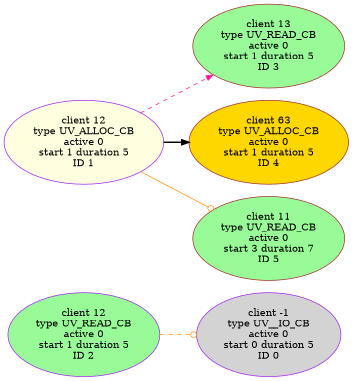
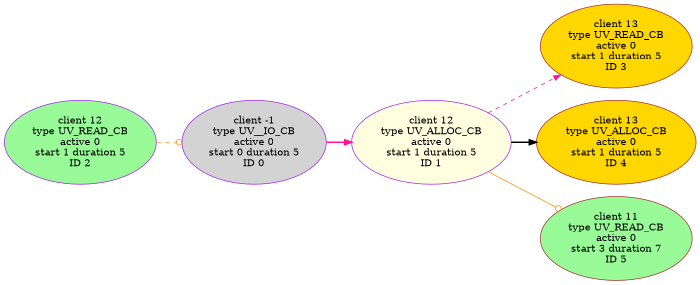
(269, 46) -> (616, 46)
(269, 142) -> (616, 142)
none -> (335, 142)
